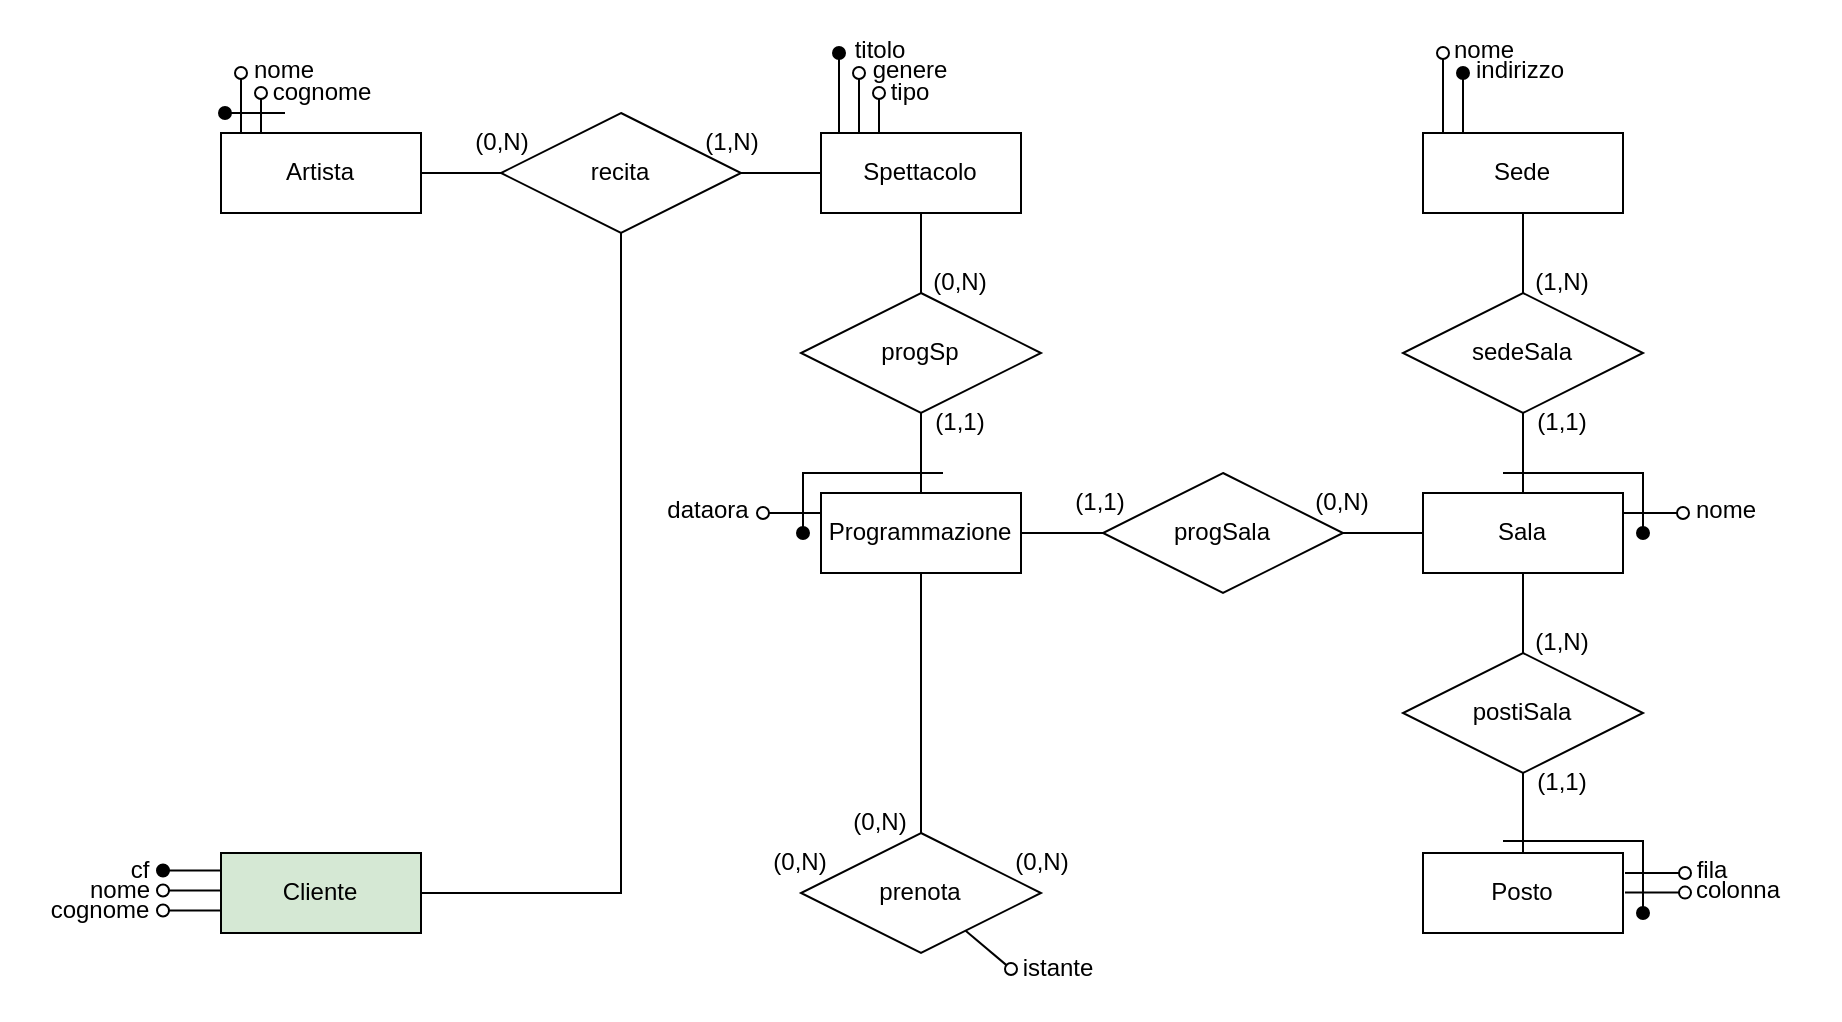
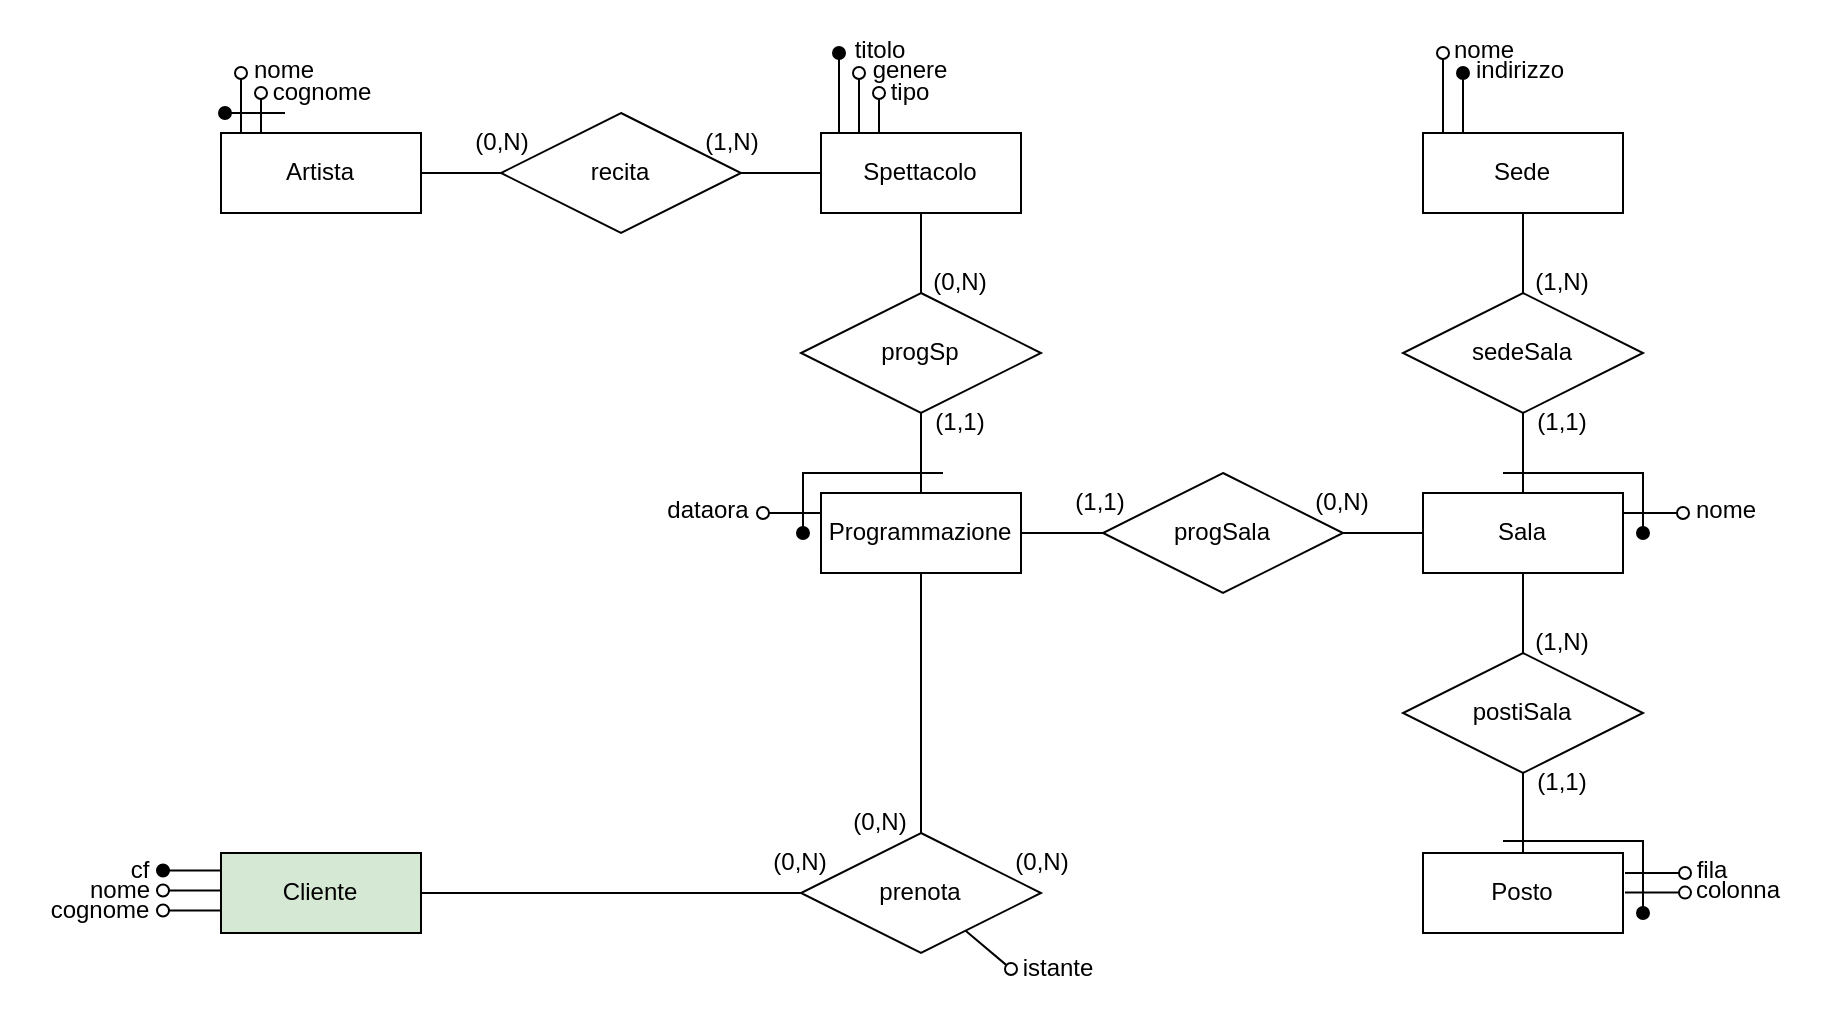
(621, 565) -> (709, 893)
